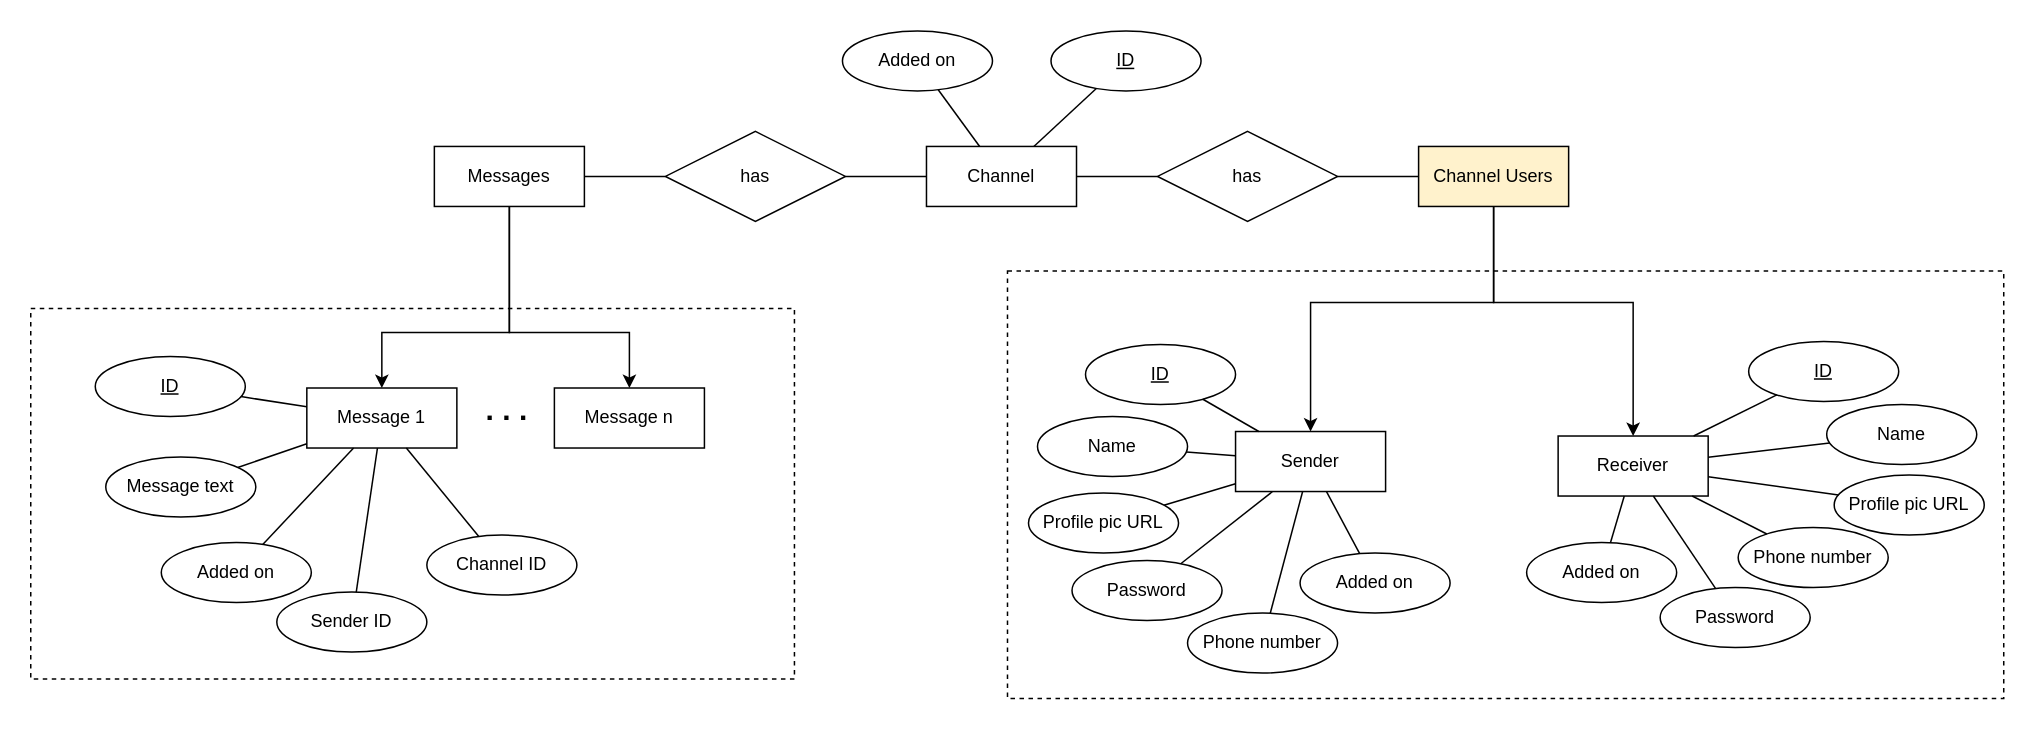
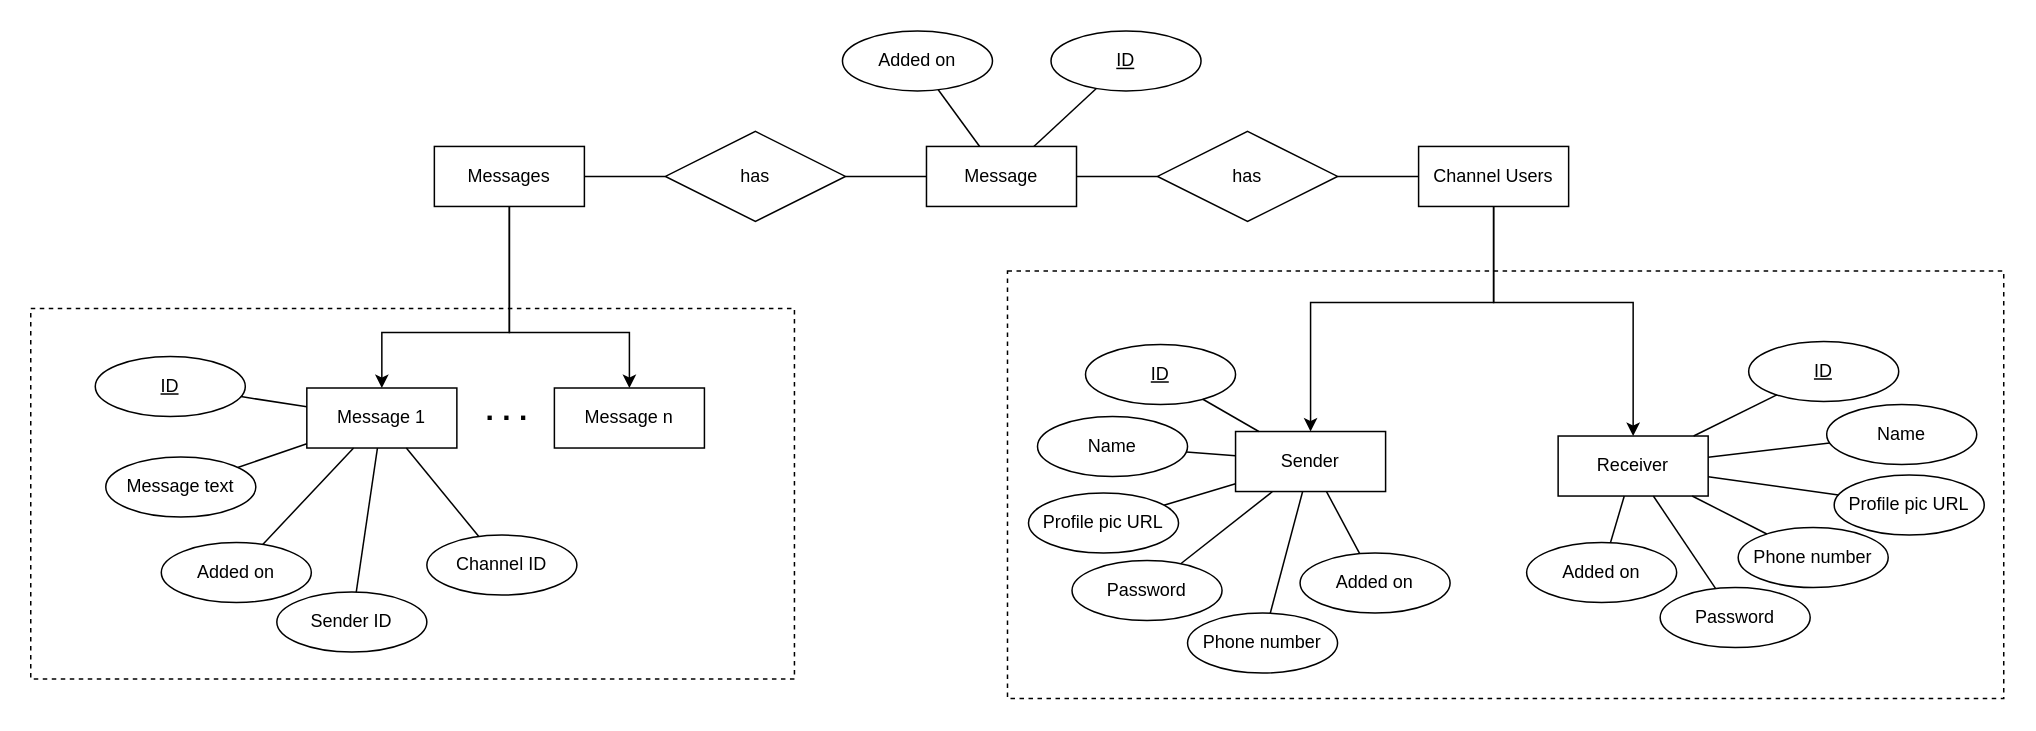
(1001, 176) -> (1001, 176)
(1493, 176) -> (1493, 176)
